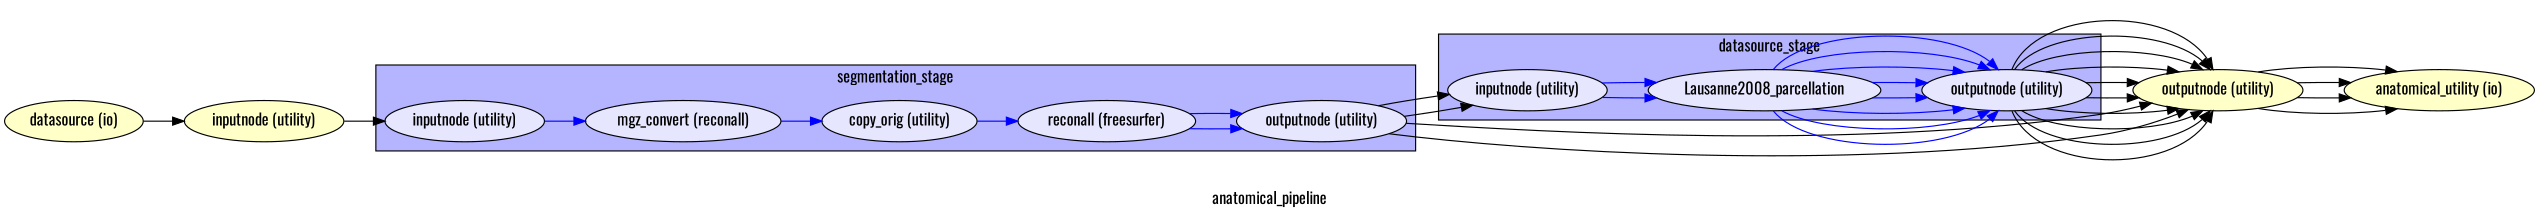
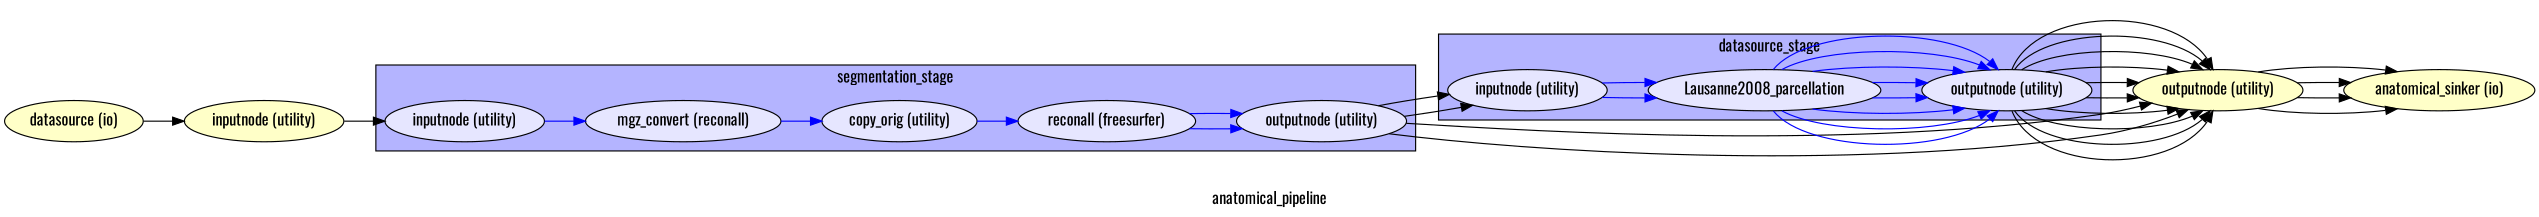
(2439, 90) -> (2439, 90)
